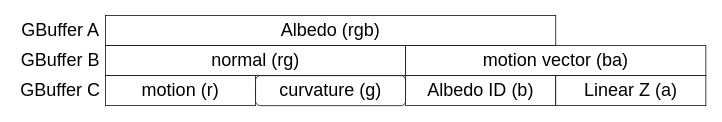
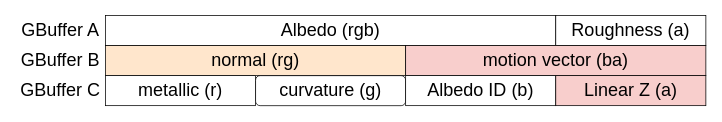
none -> (630, 30)
(255, 60) -> (255, 60)
(555, 60) -> (555, 60)
(180, 90) -> (180, 90)
(630, 90) -> (630, 90)
